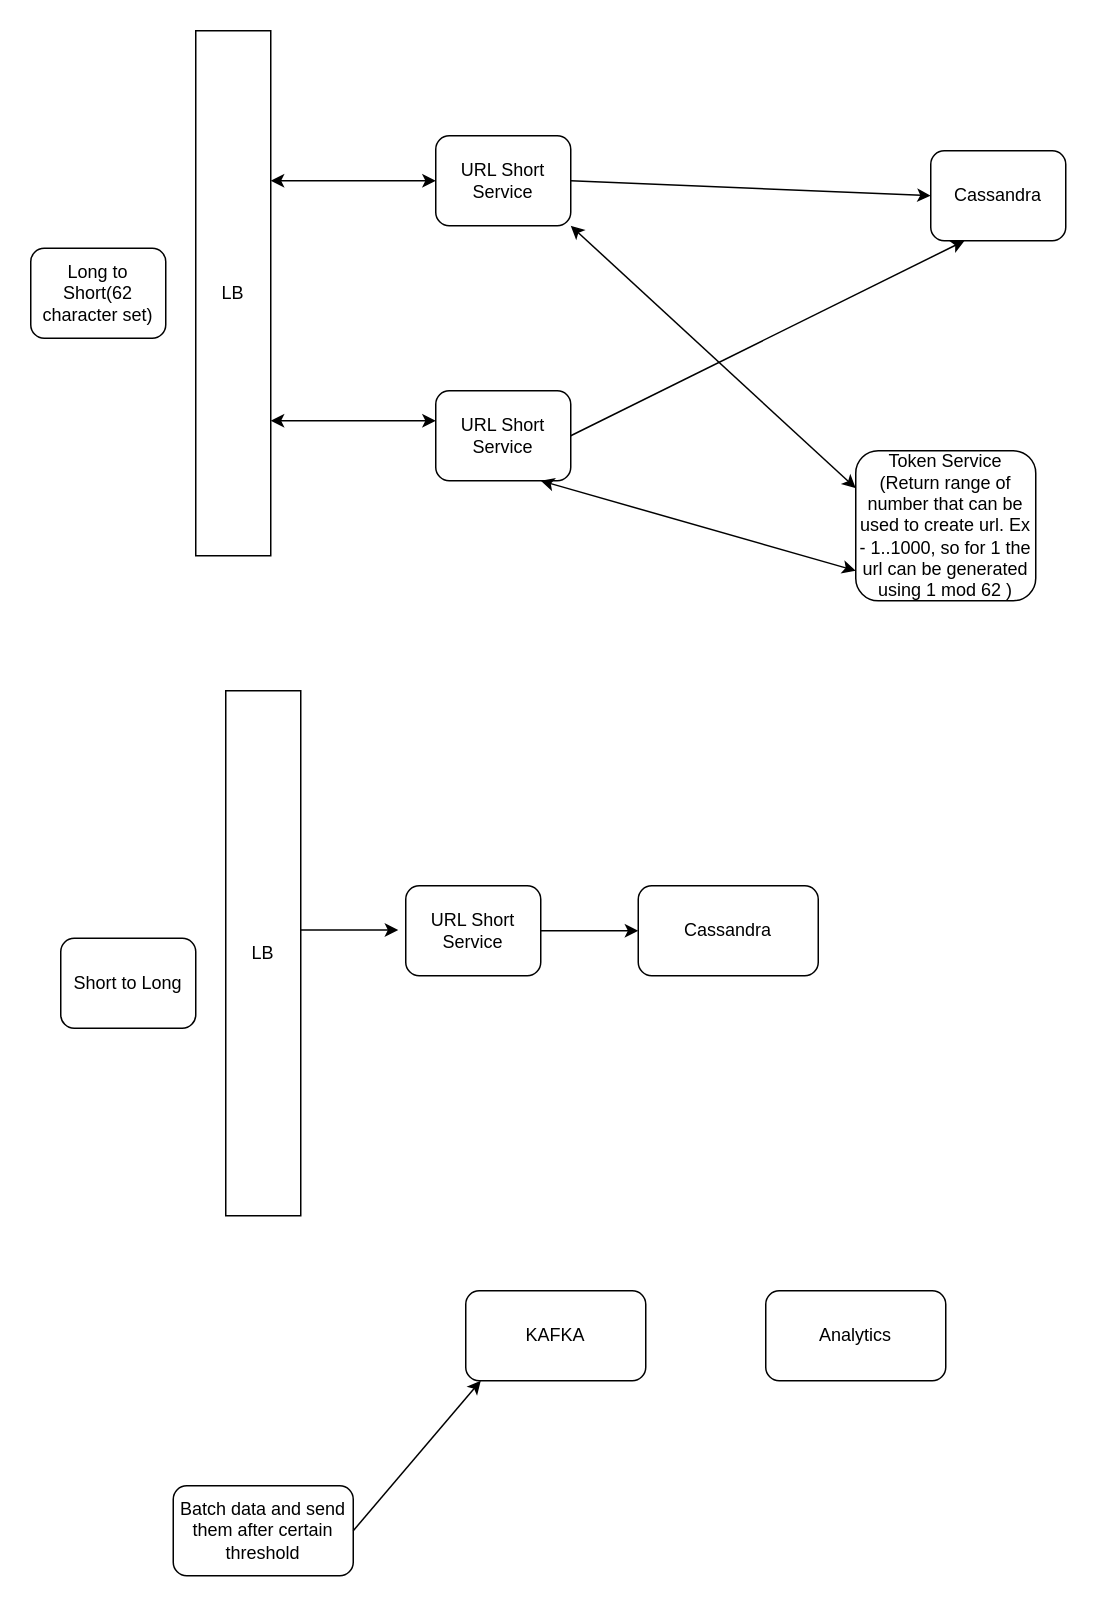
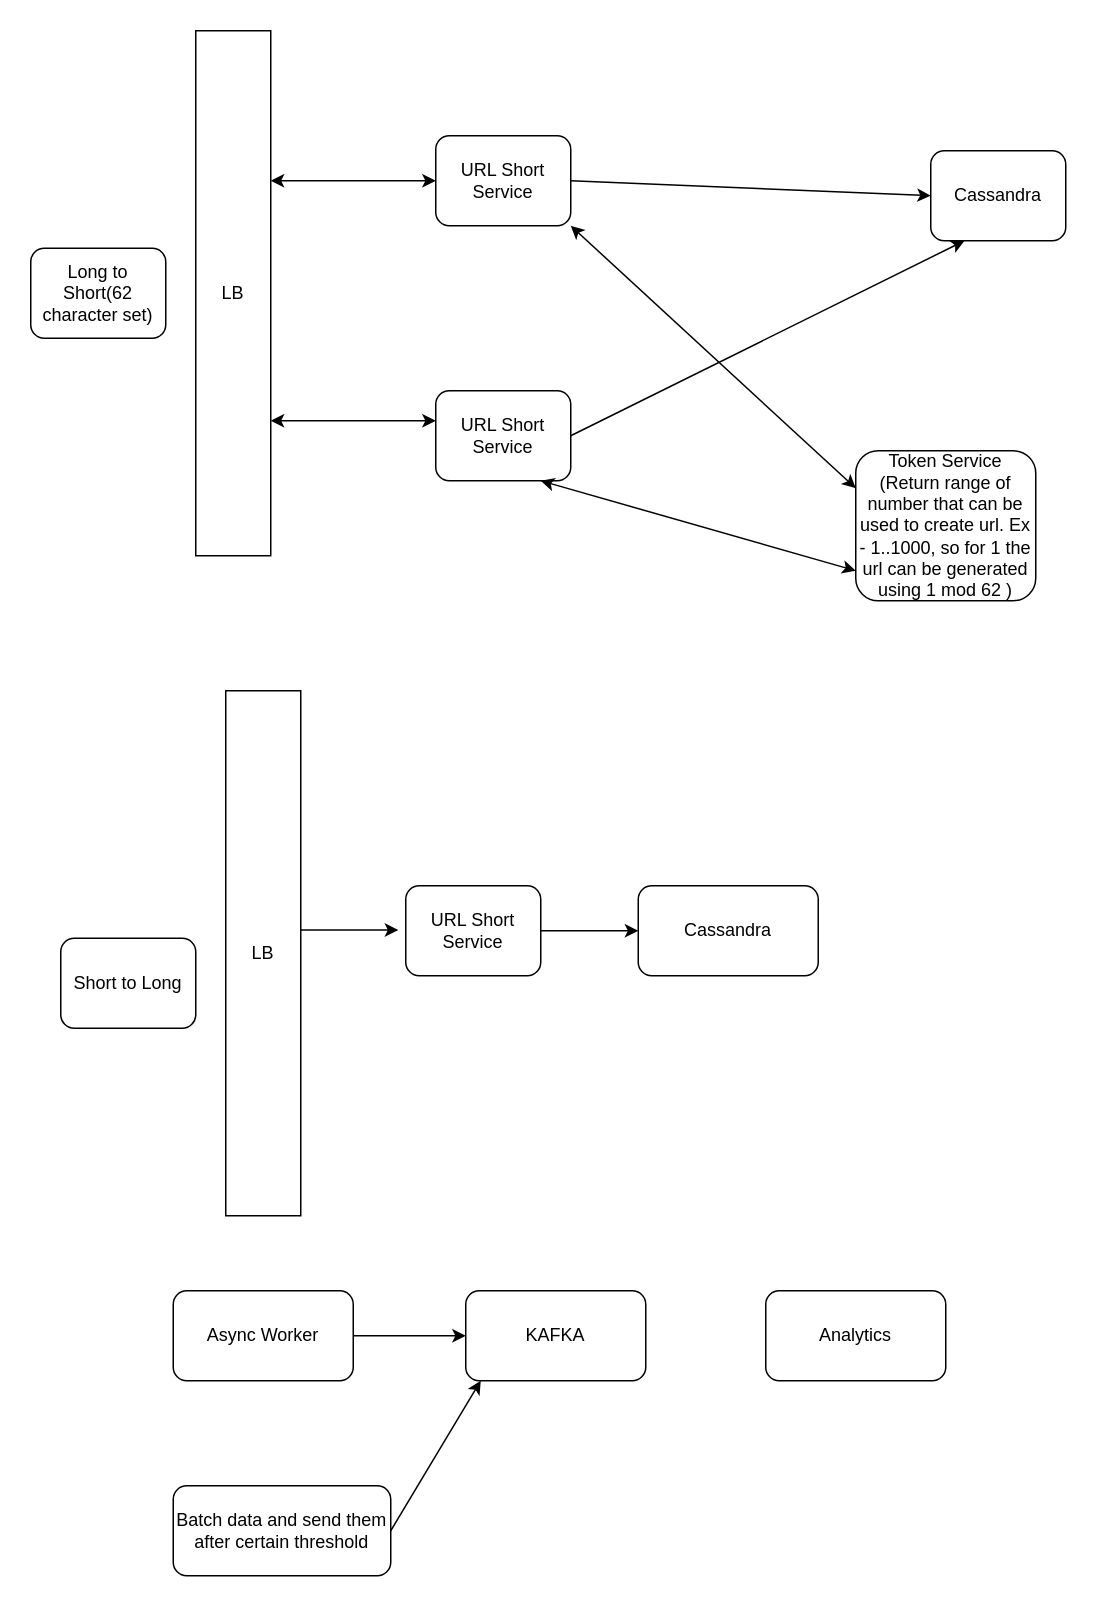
none -> (263, 1336)
none -> (405, 1336)
(263, 1531) -> (282, 1531)
